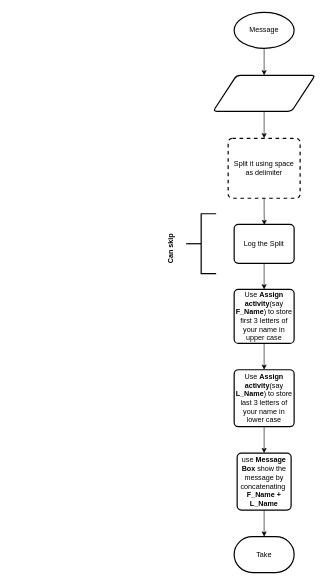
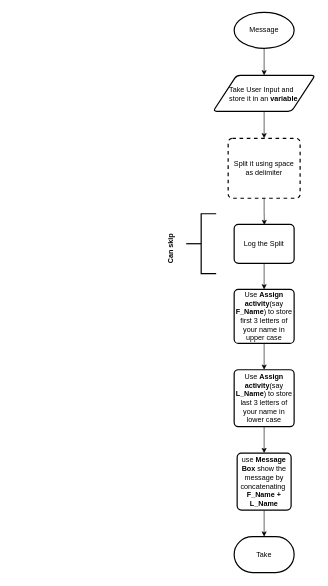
none -> (267, 93)
